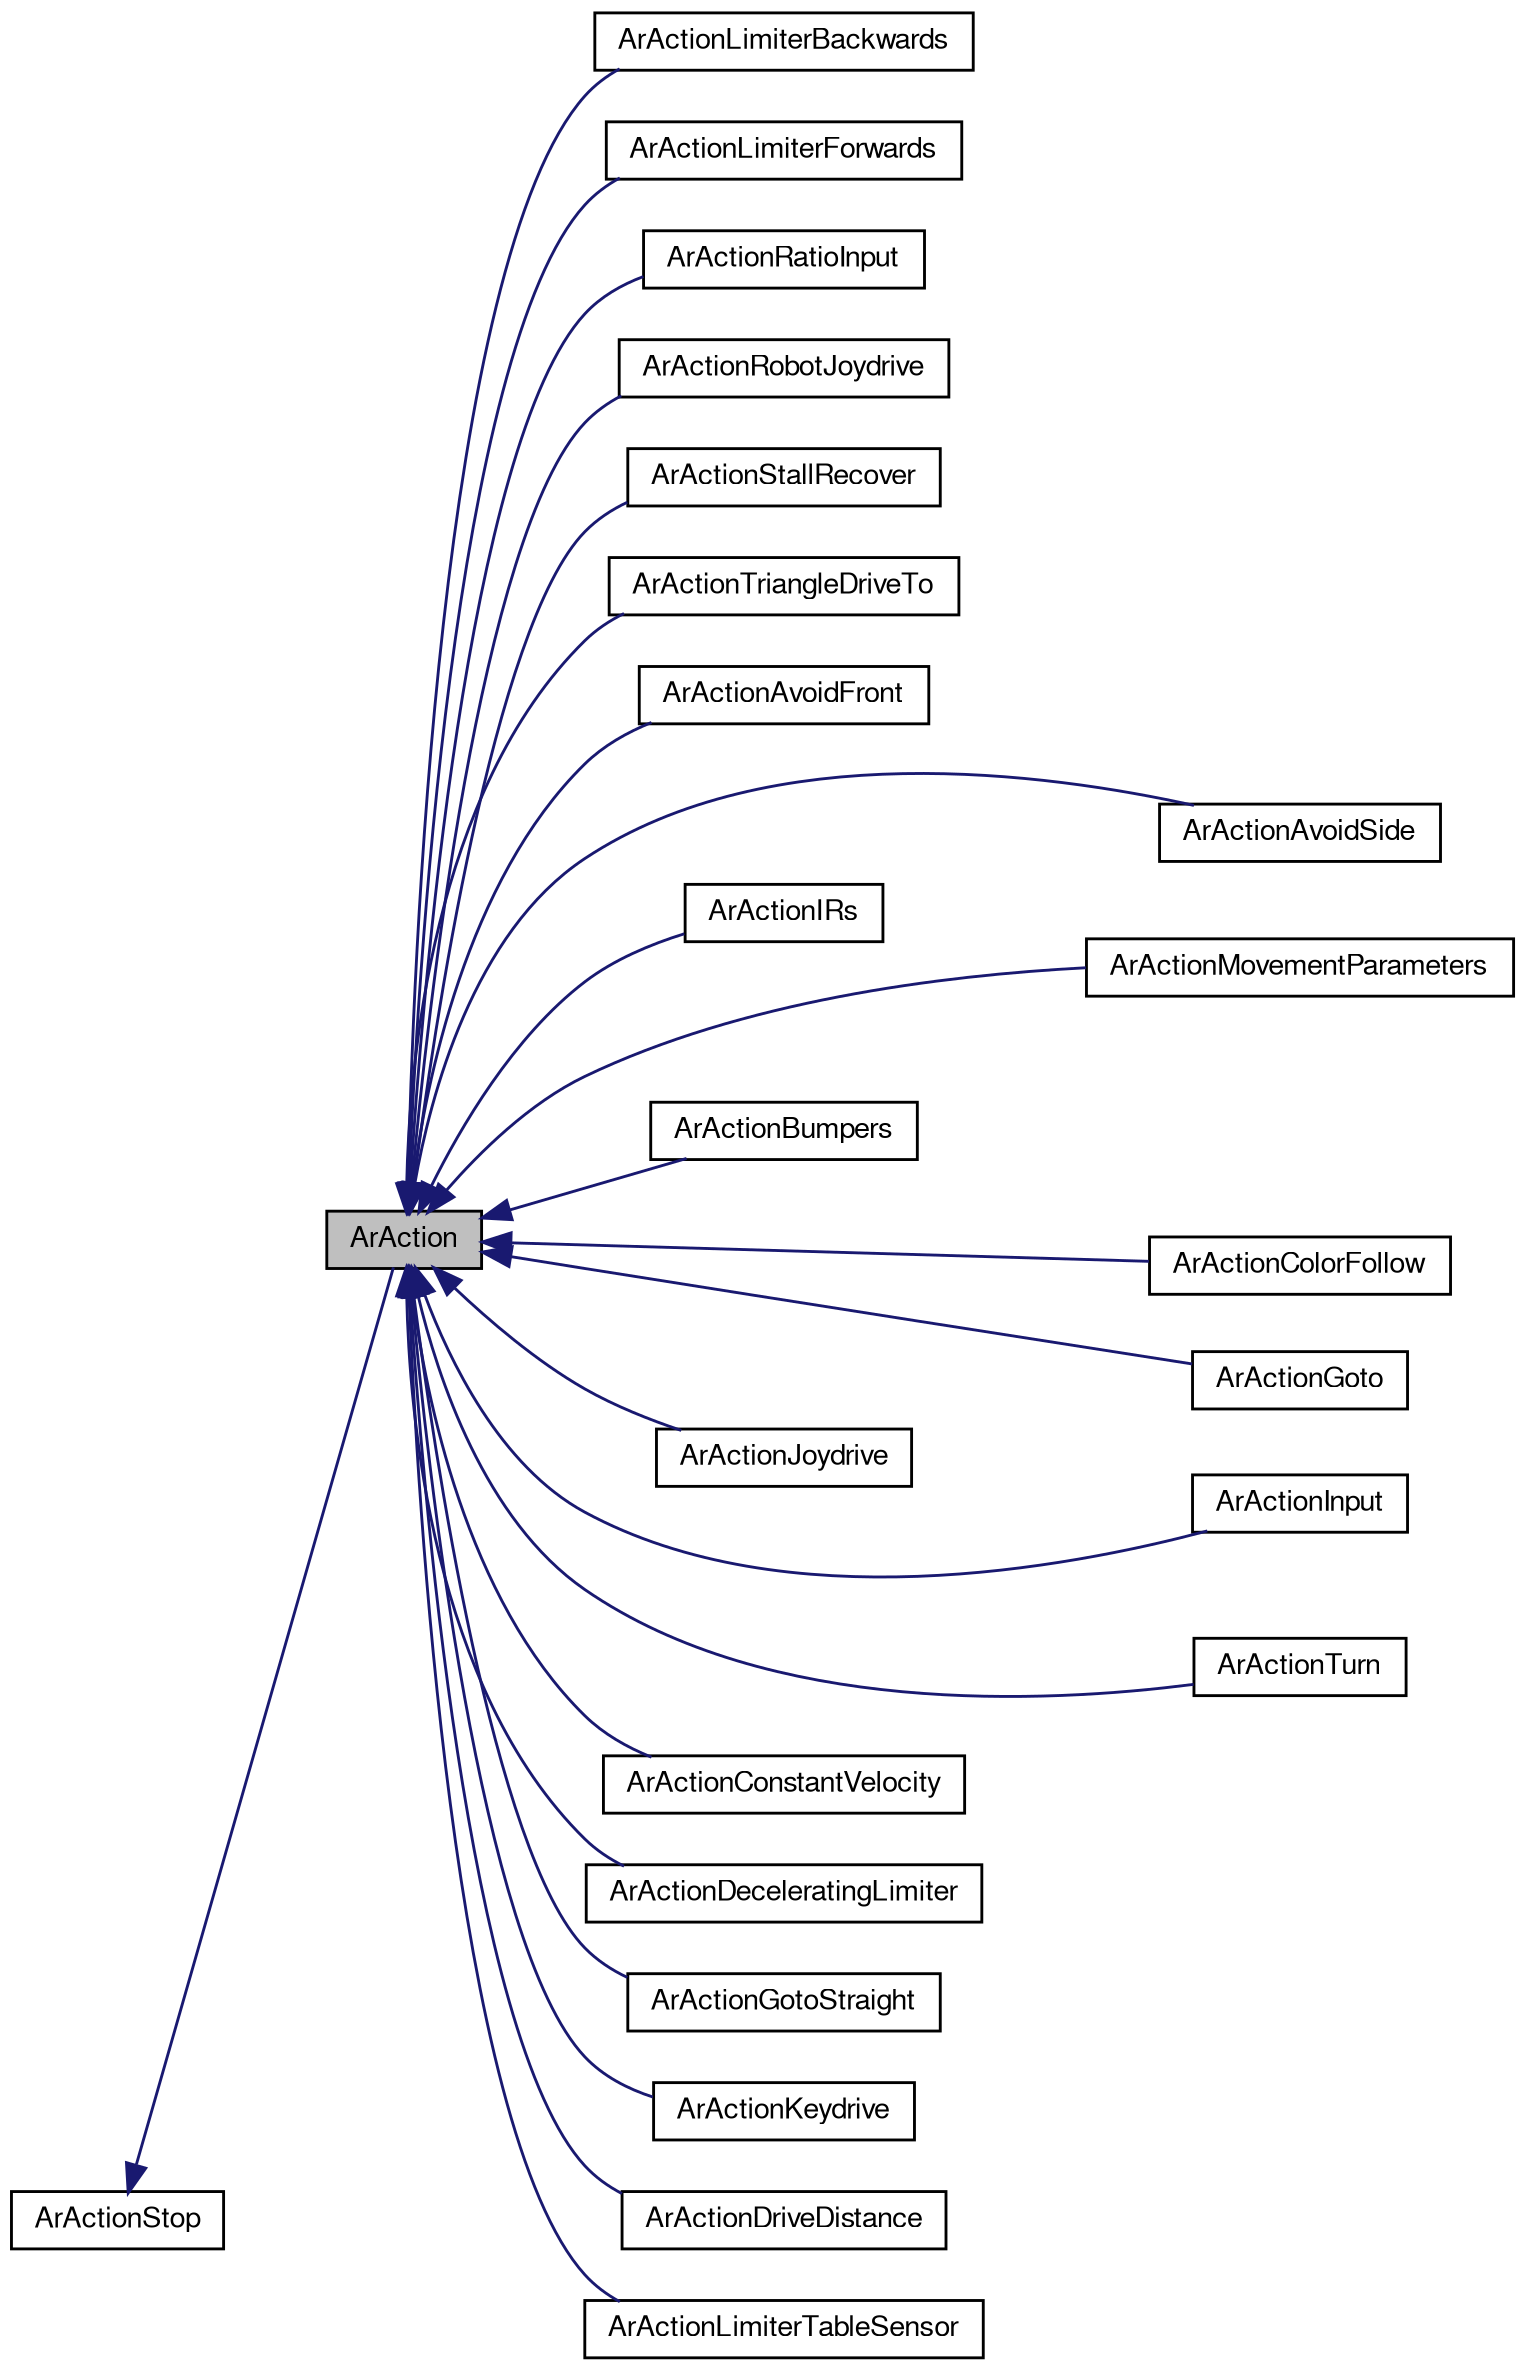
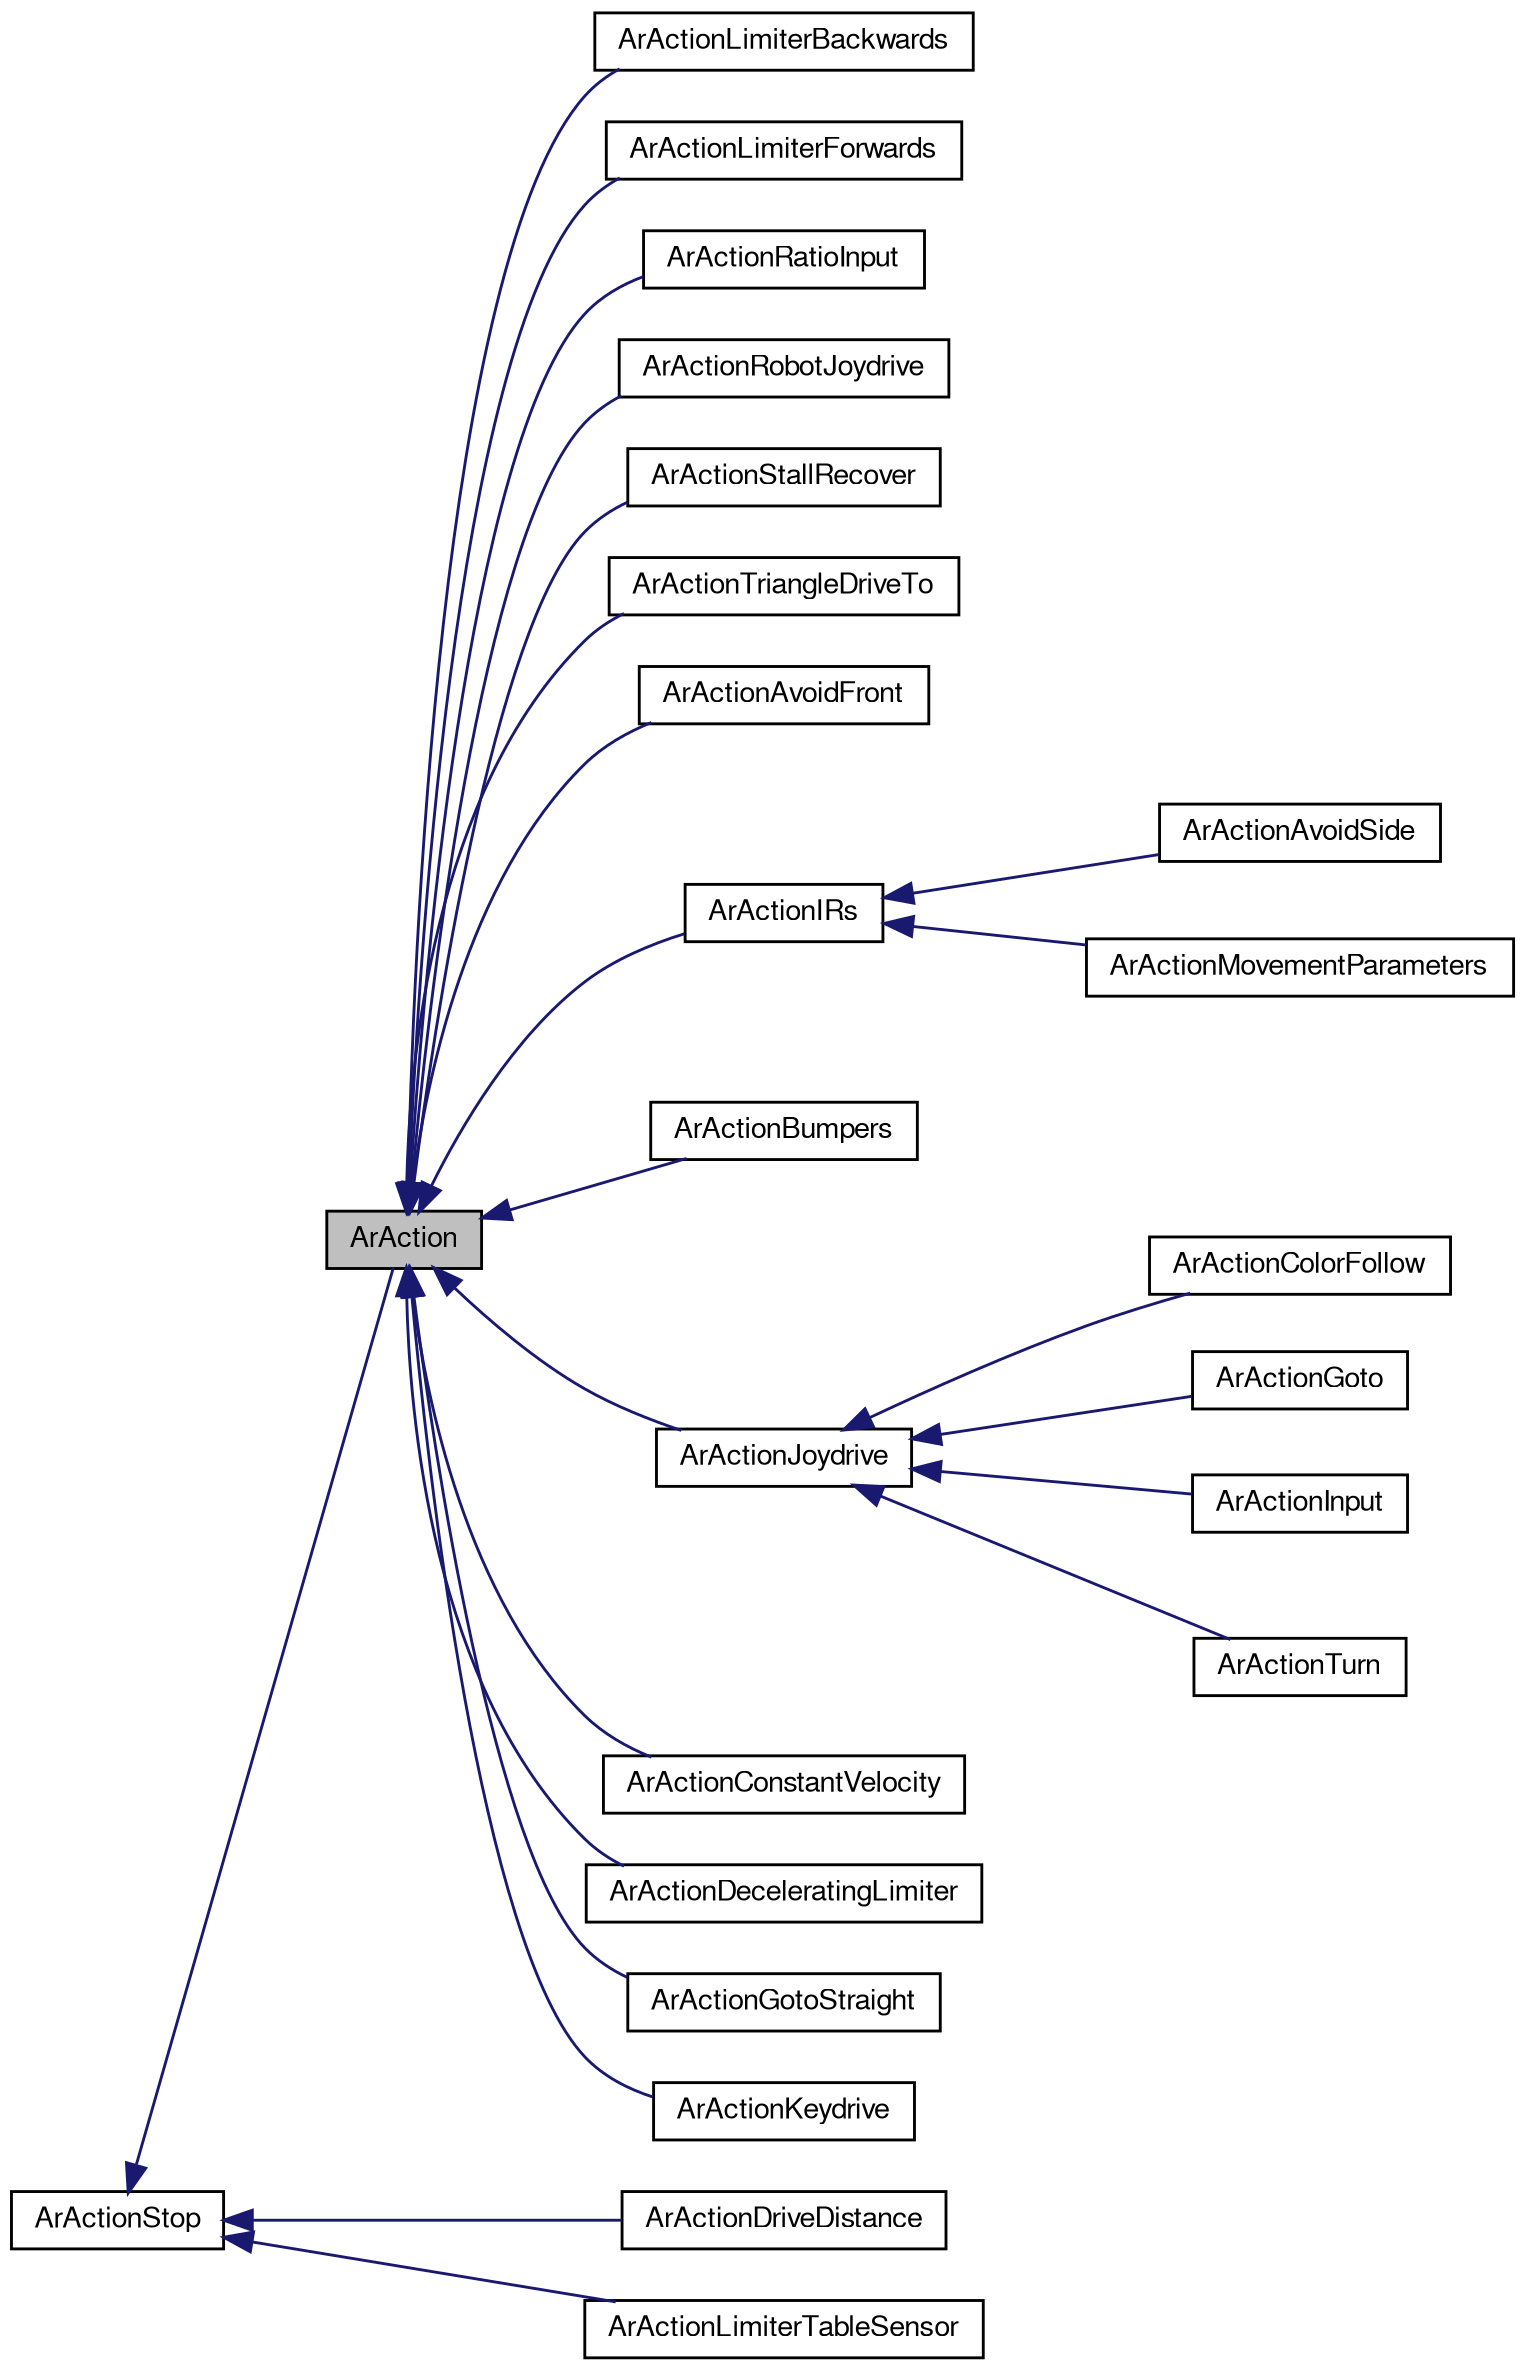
(698, 806) -> (1036, 874)
(743, 1019) -> (1000, 936)
(830, 1252) -> (1027, 1348)
(851, 1311) -> (1066, 1415)
(756, 1567) -> (1066, 1483)
(713, 1652) -> (1055, 1568)
(476, 1857) -> (437, 2220)
(461, 1870) -> (434, 2272)
